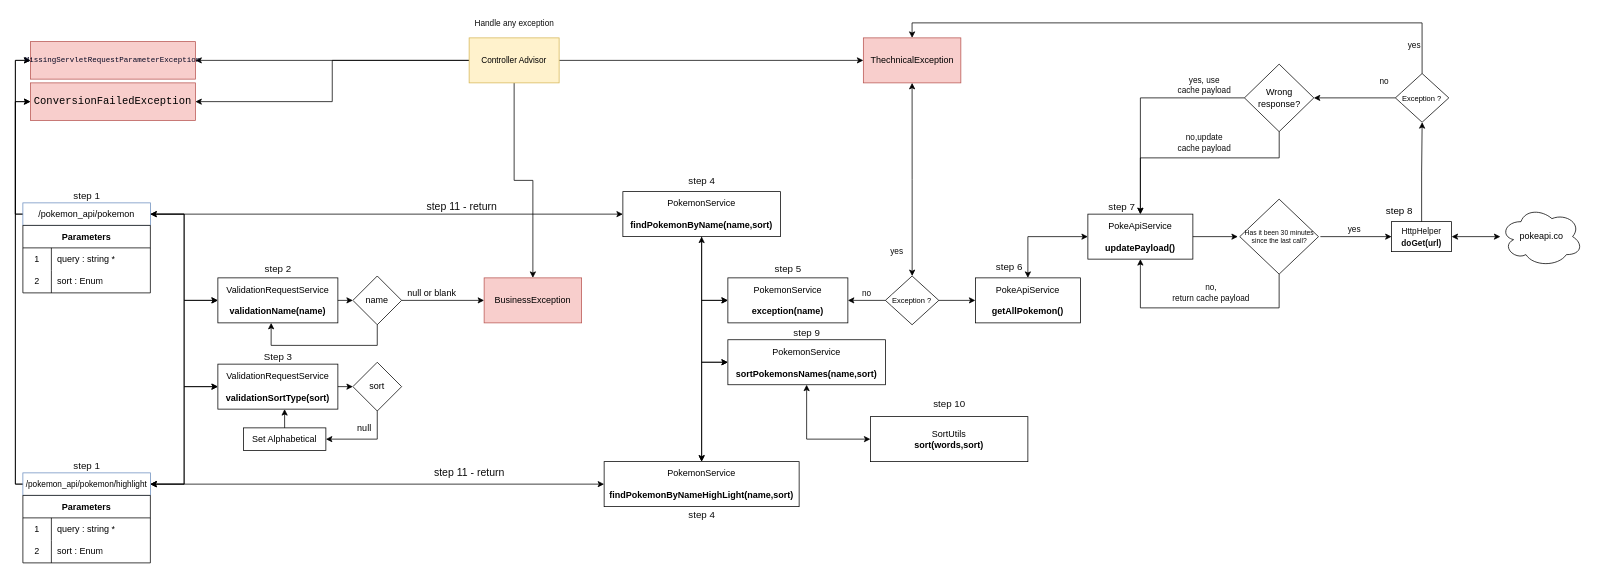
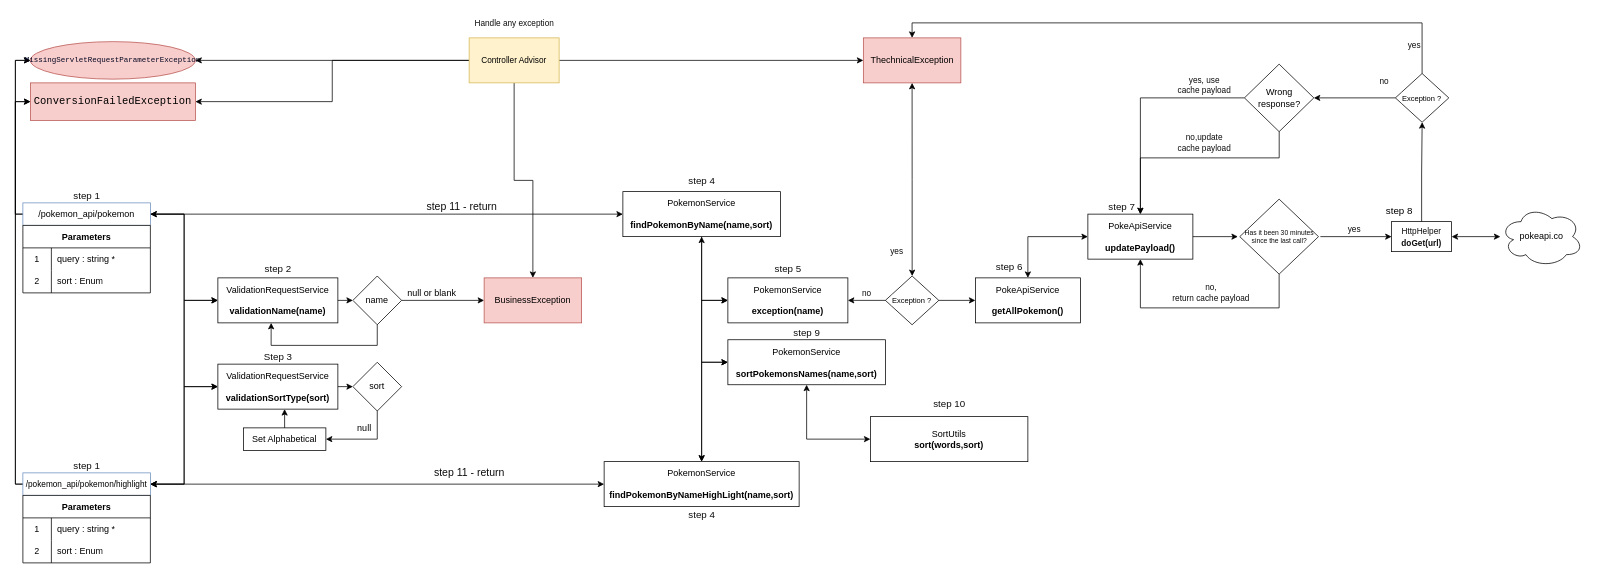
(113, 60) -> (113, 60)
